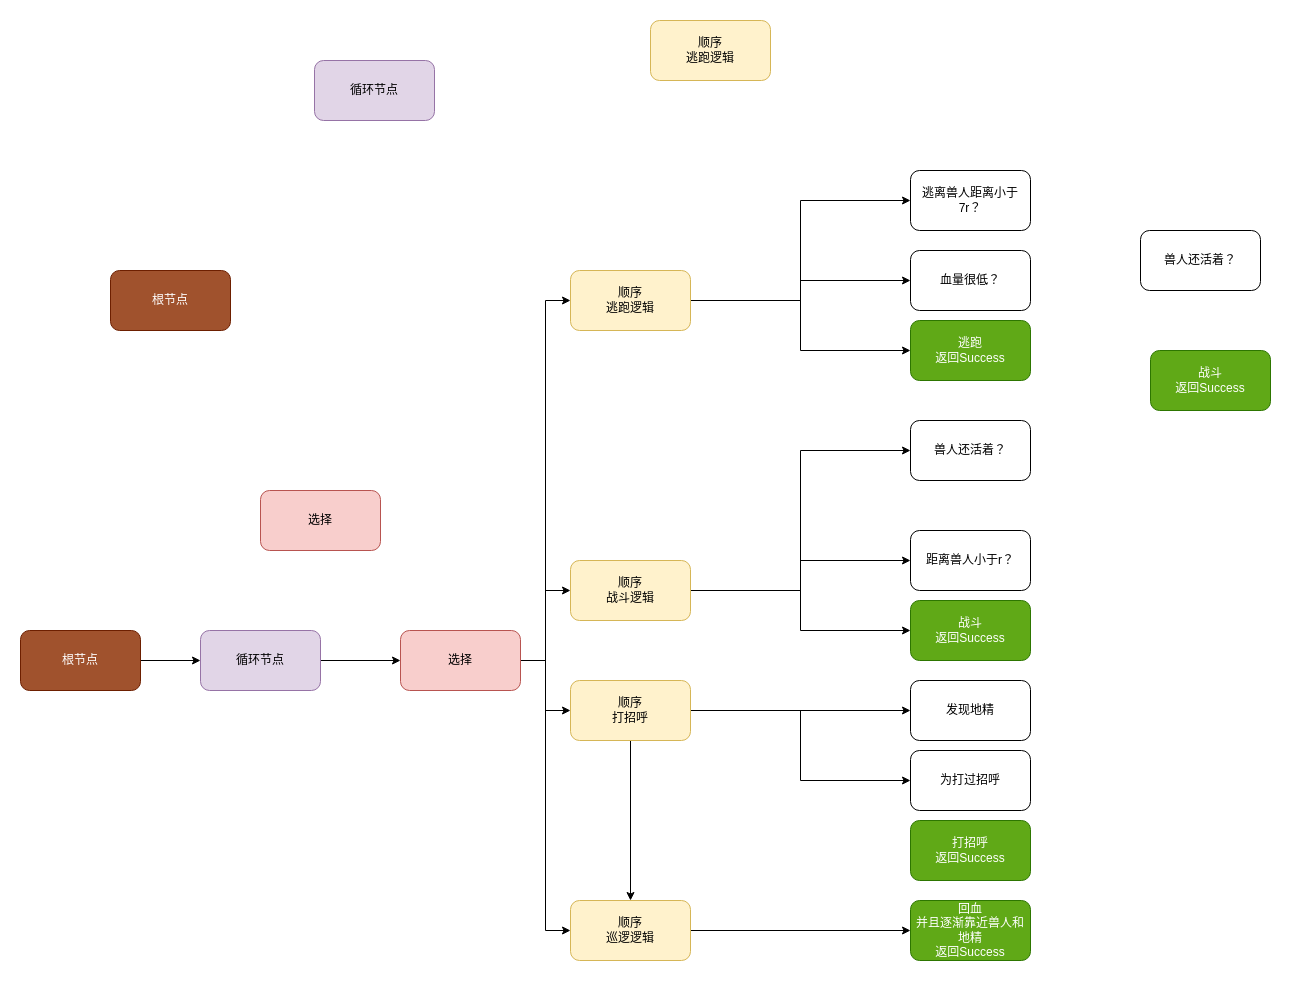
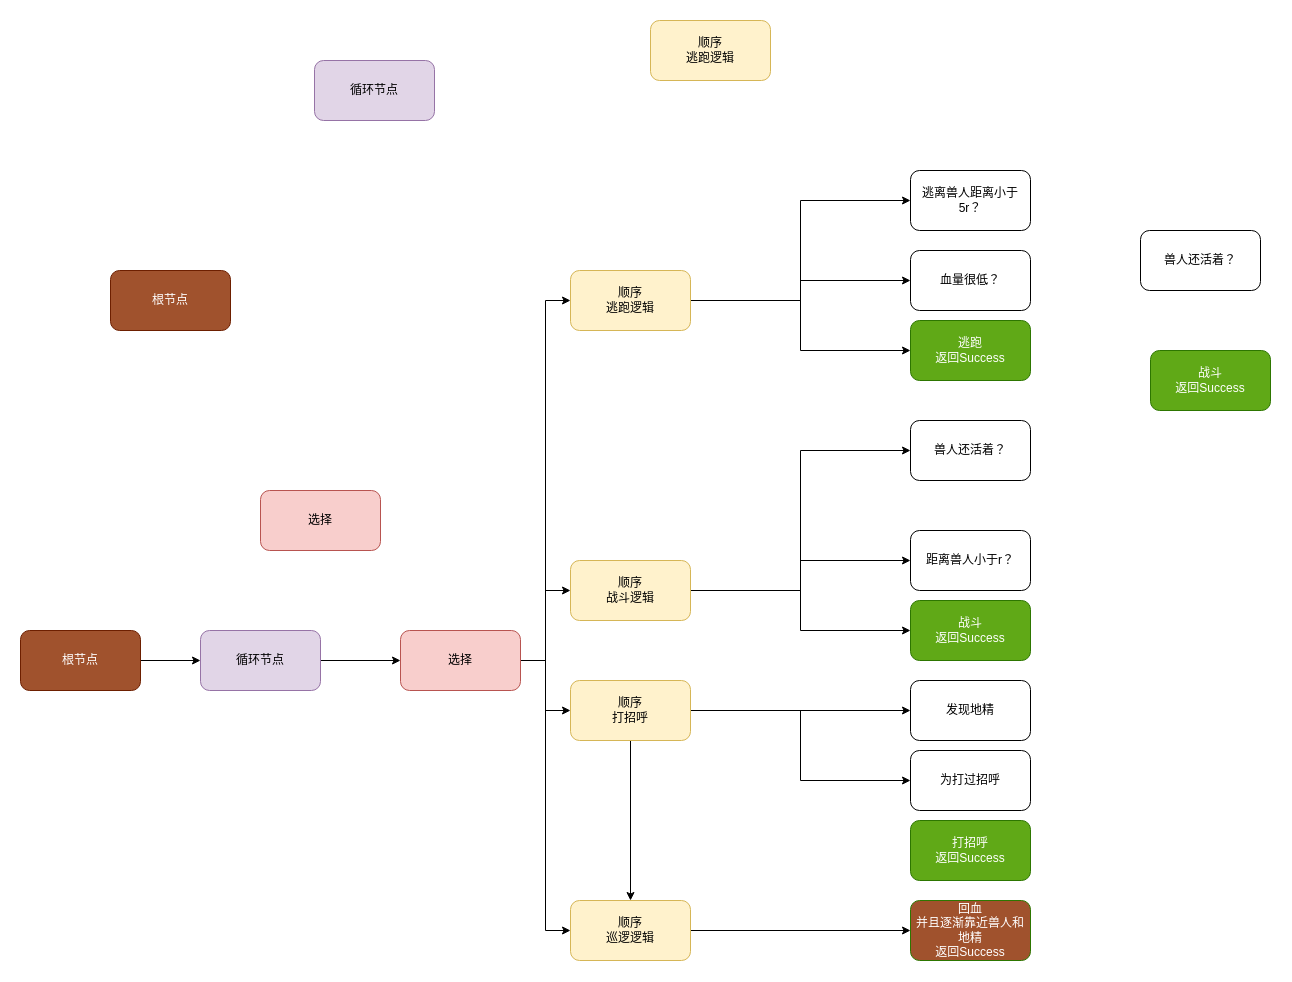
(971, 201) -> (971, 201)
(971, 931) -> (971, 931)
